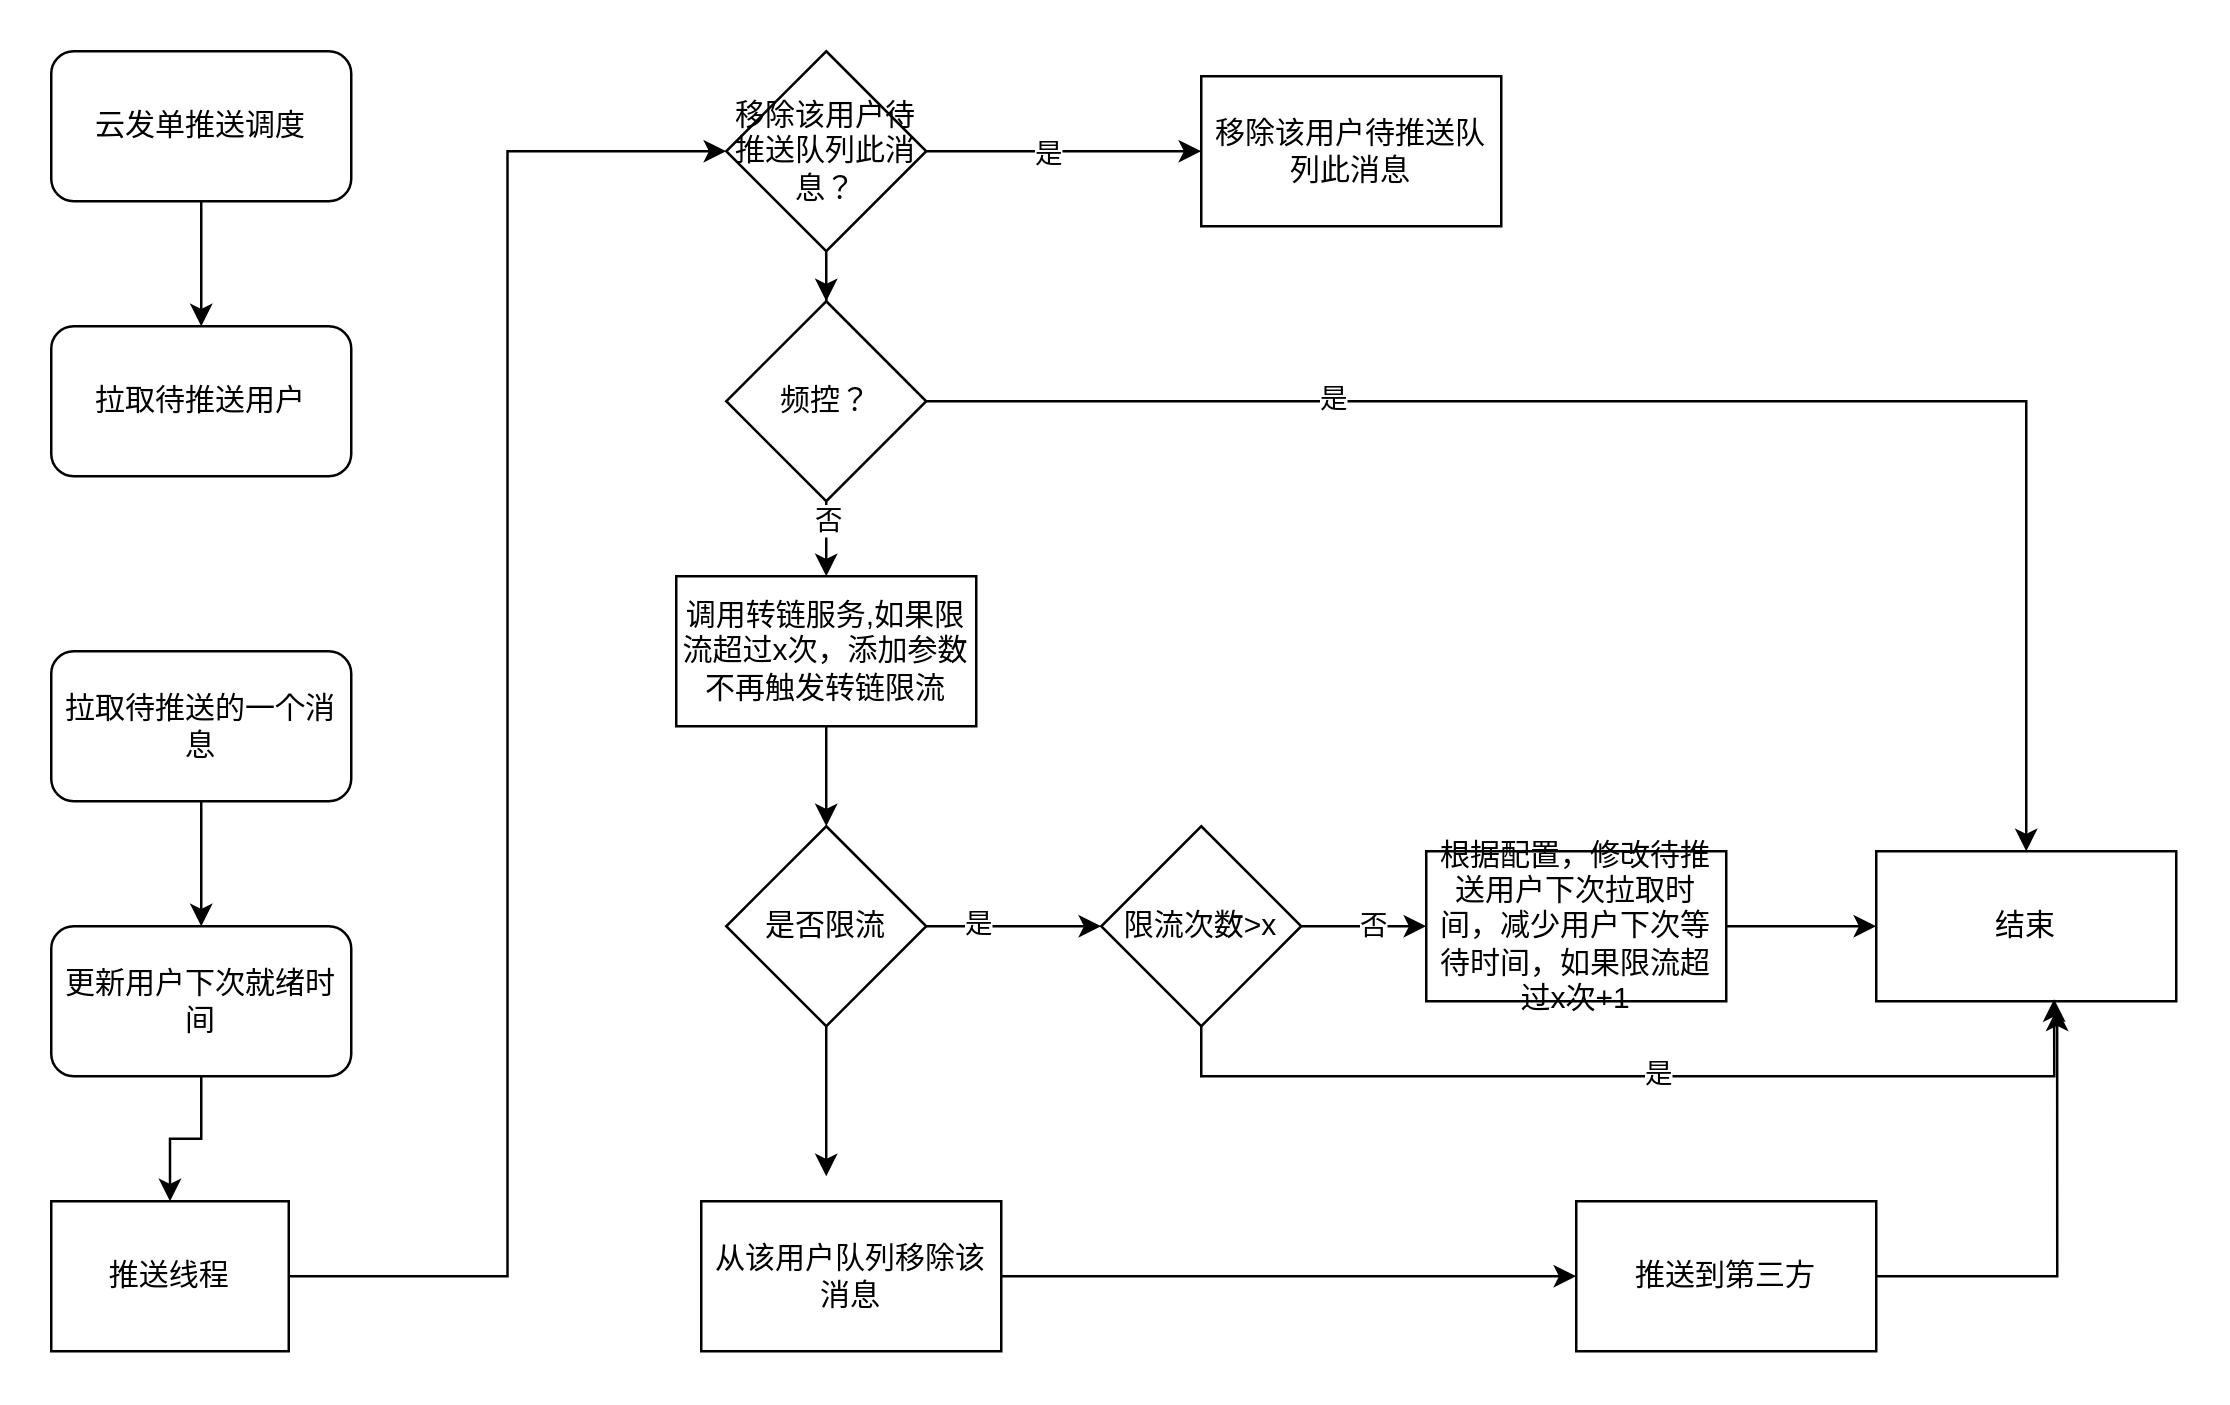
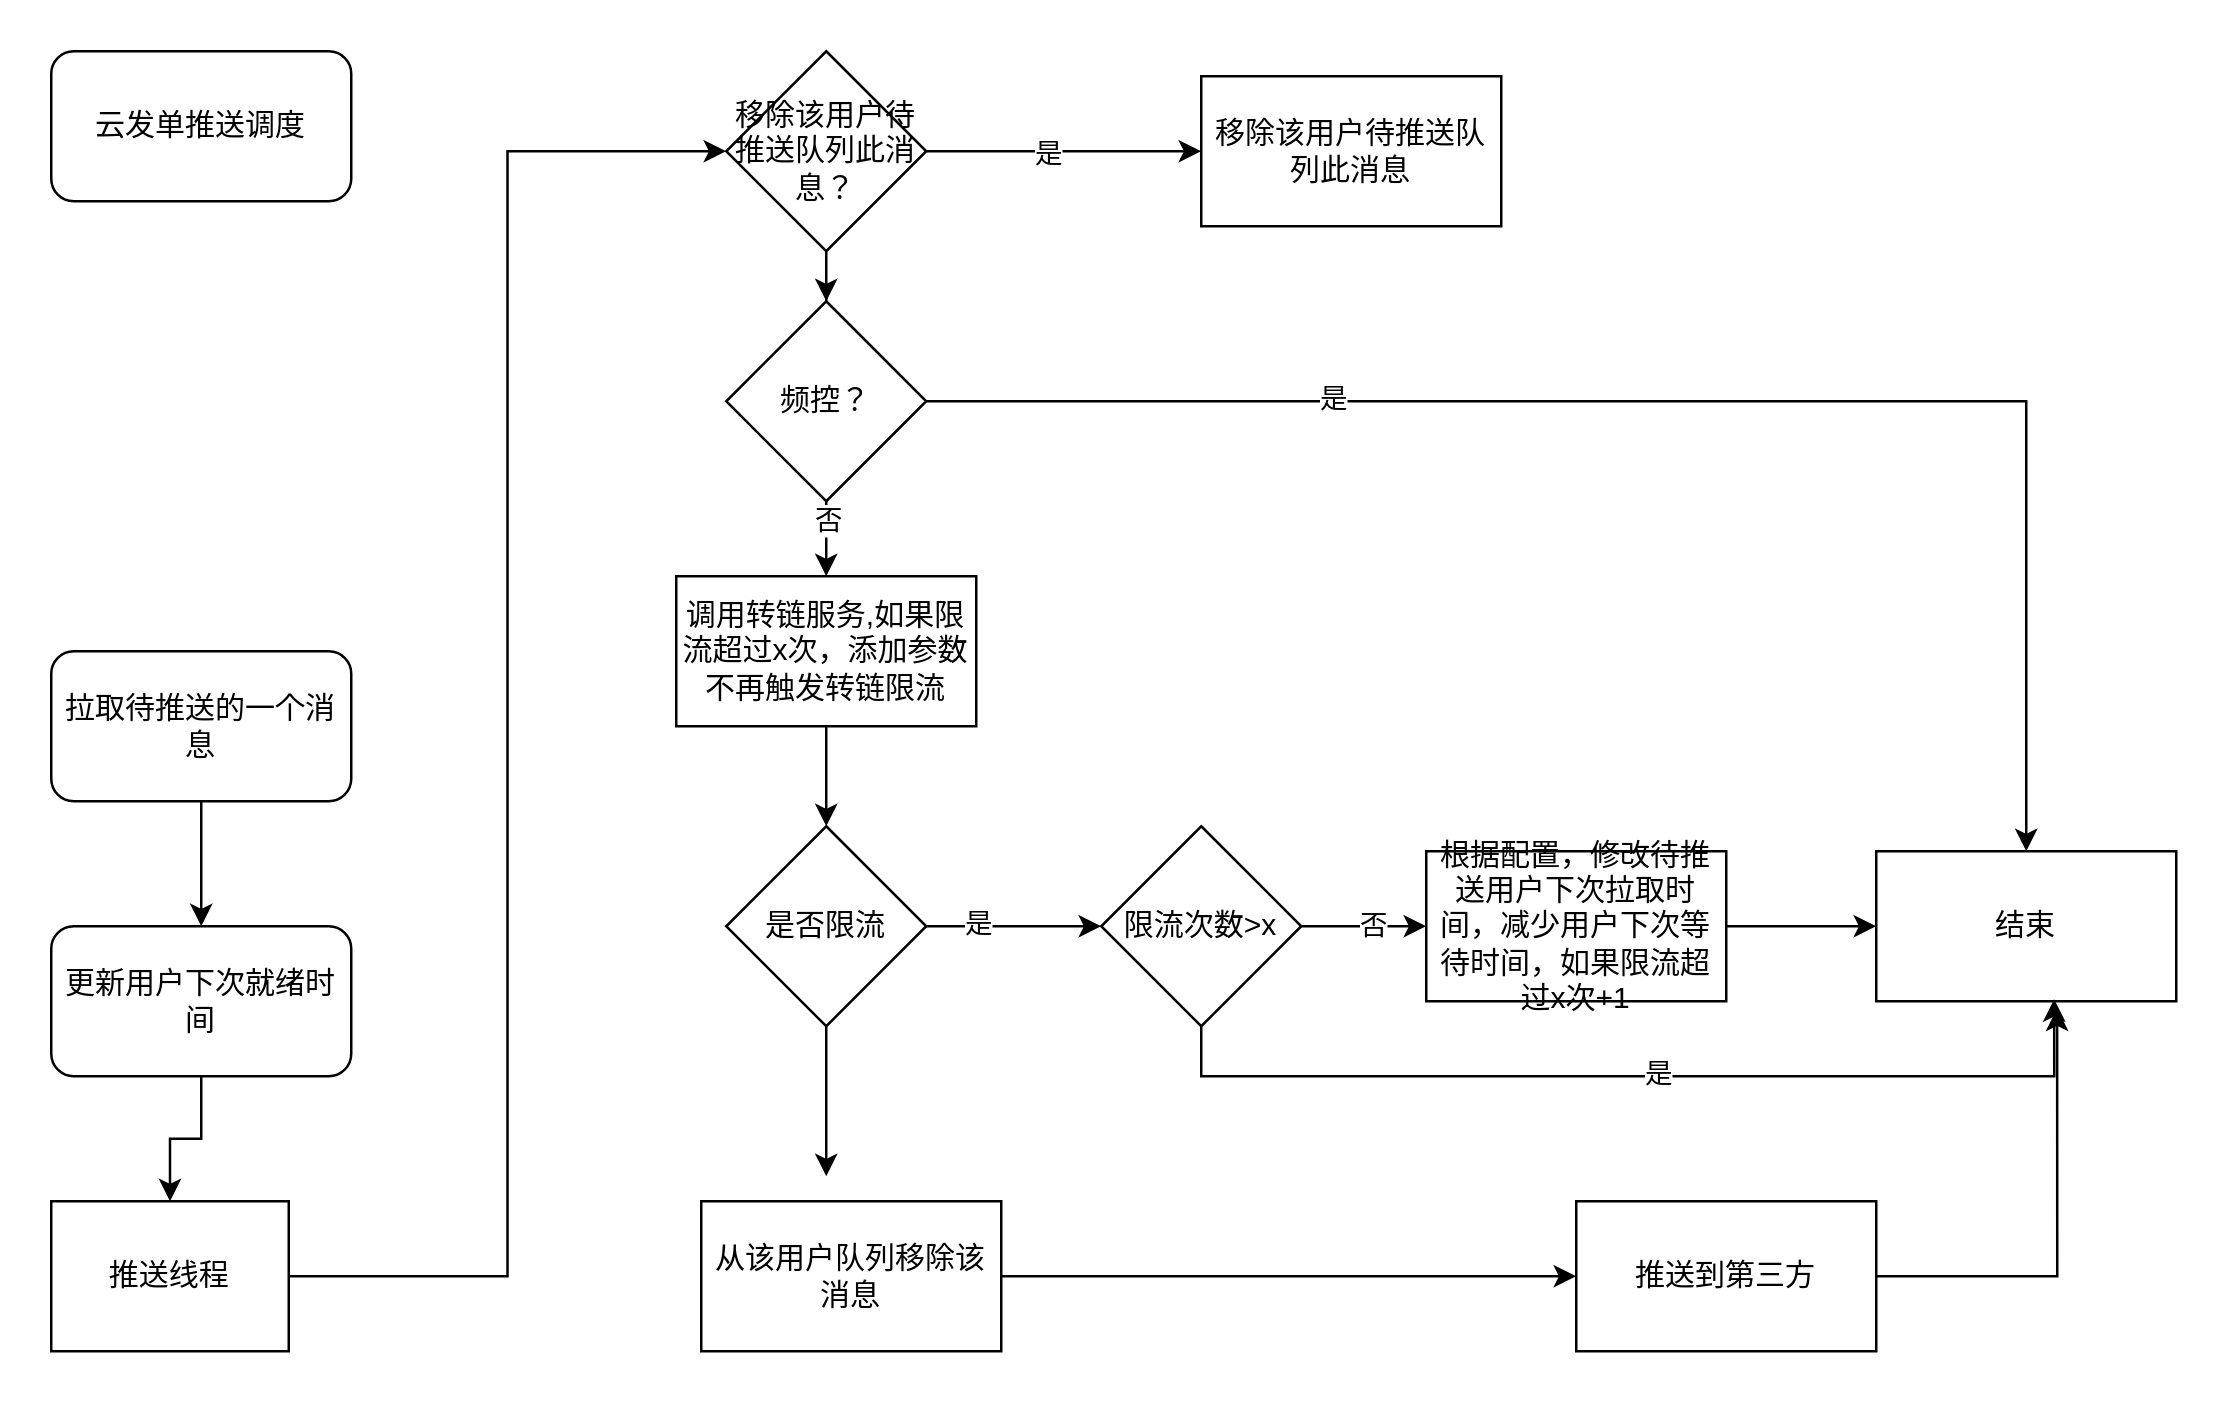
(201, 255) -> none
(201, 401) -> none
